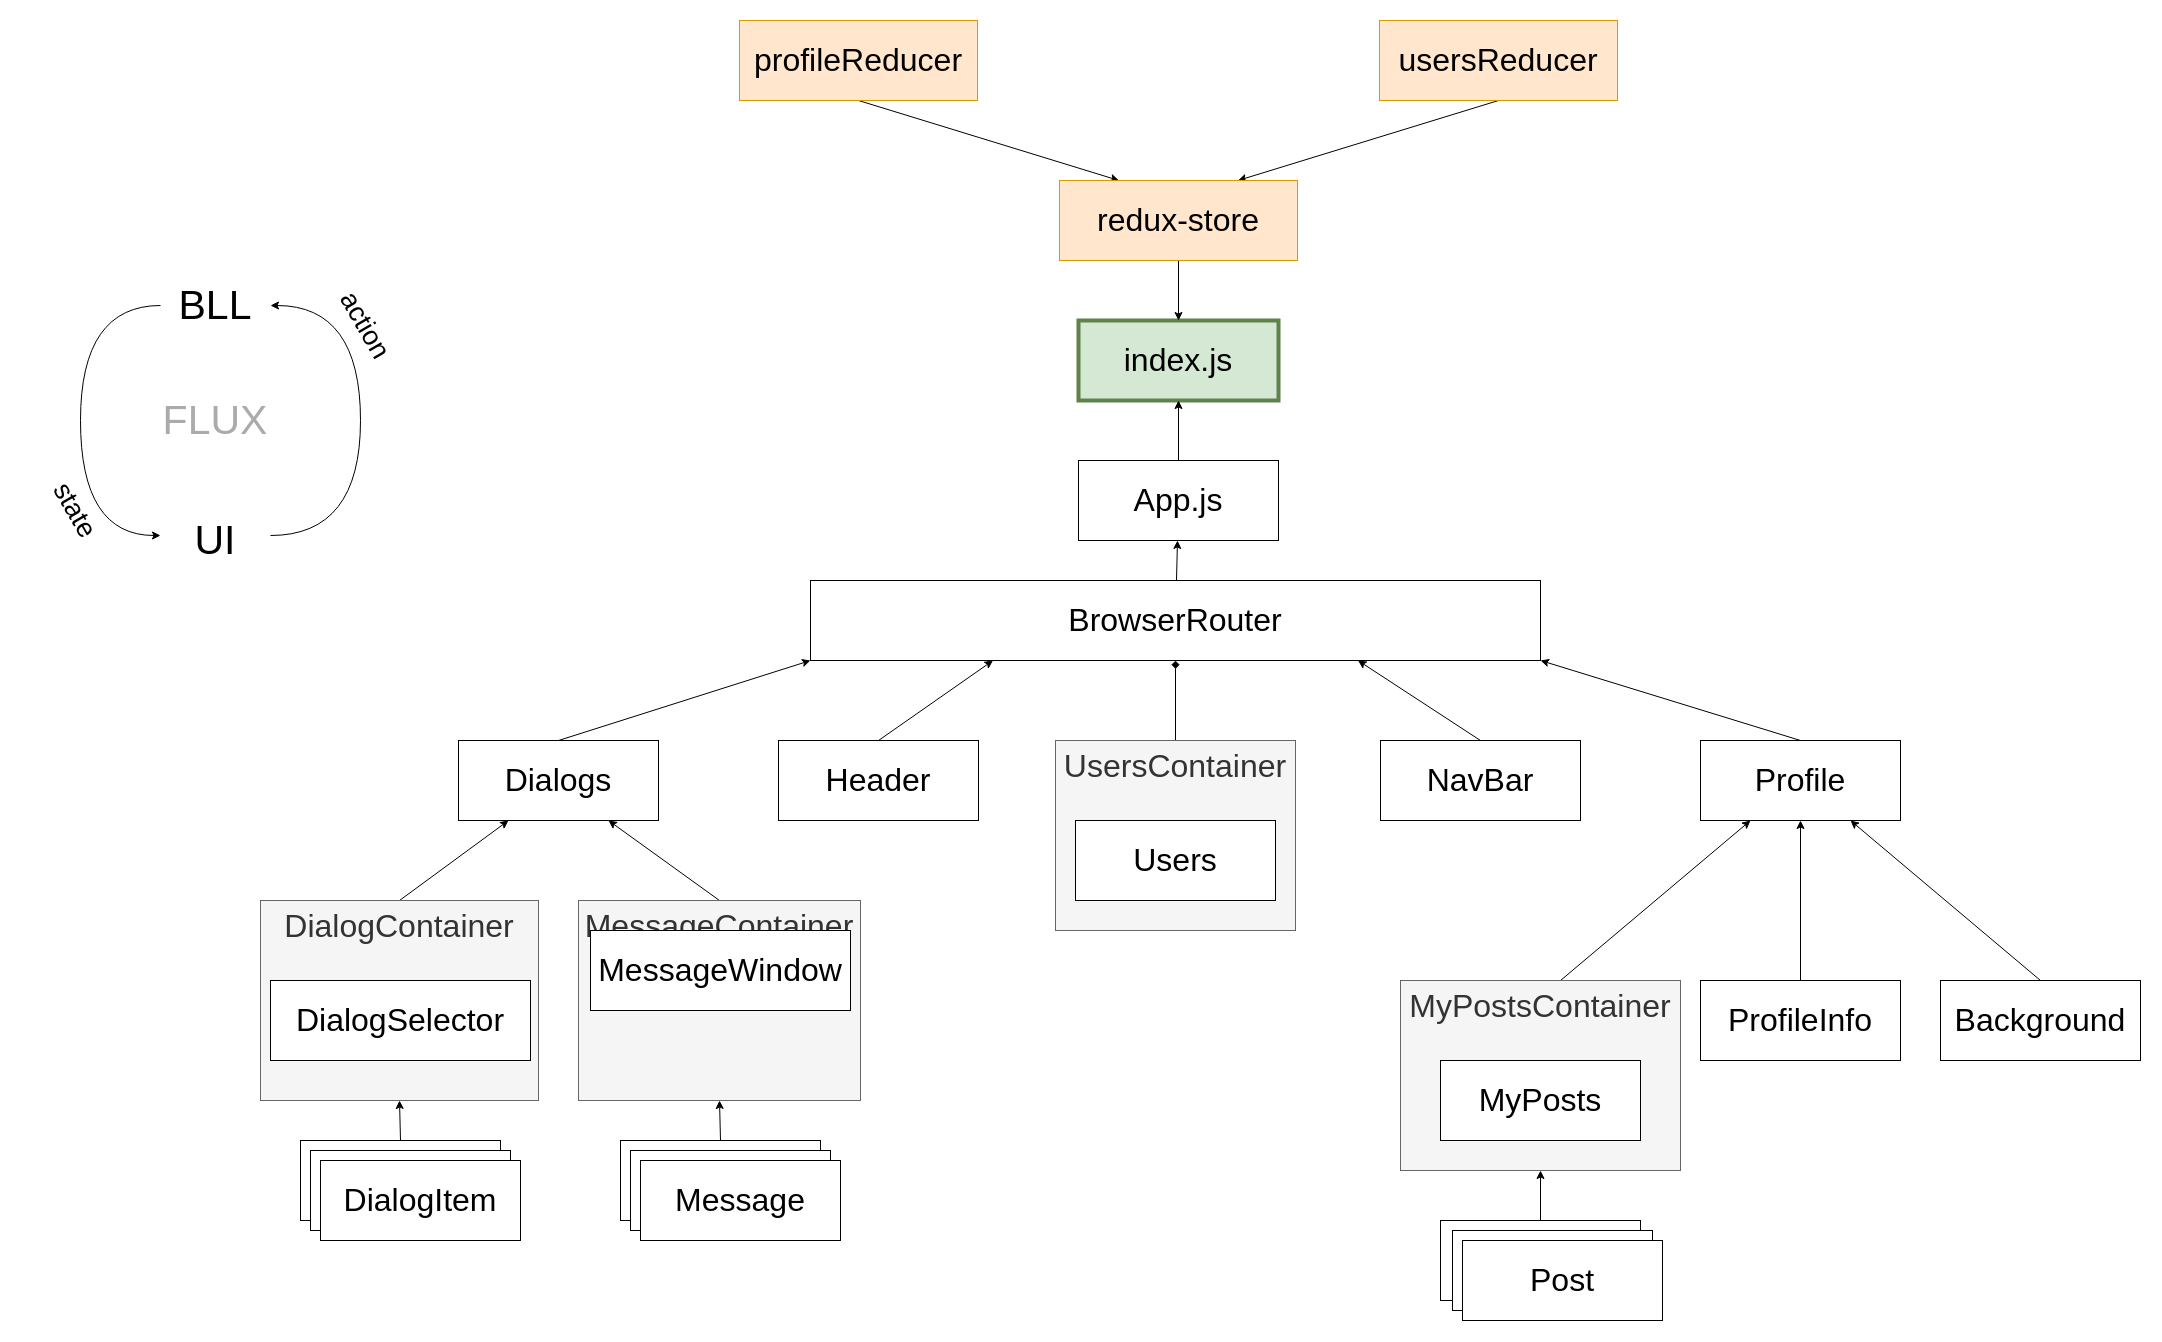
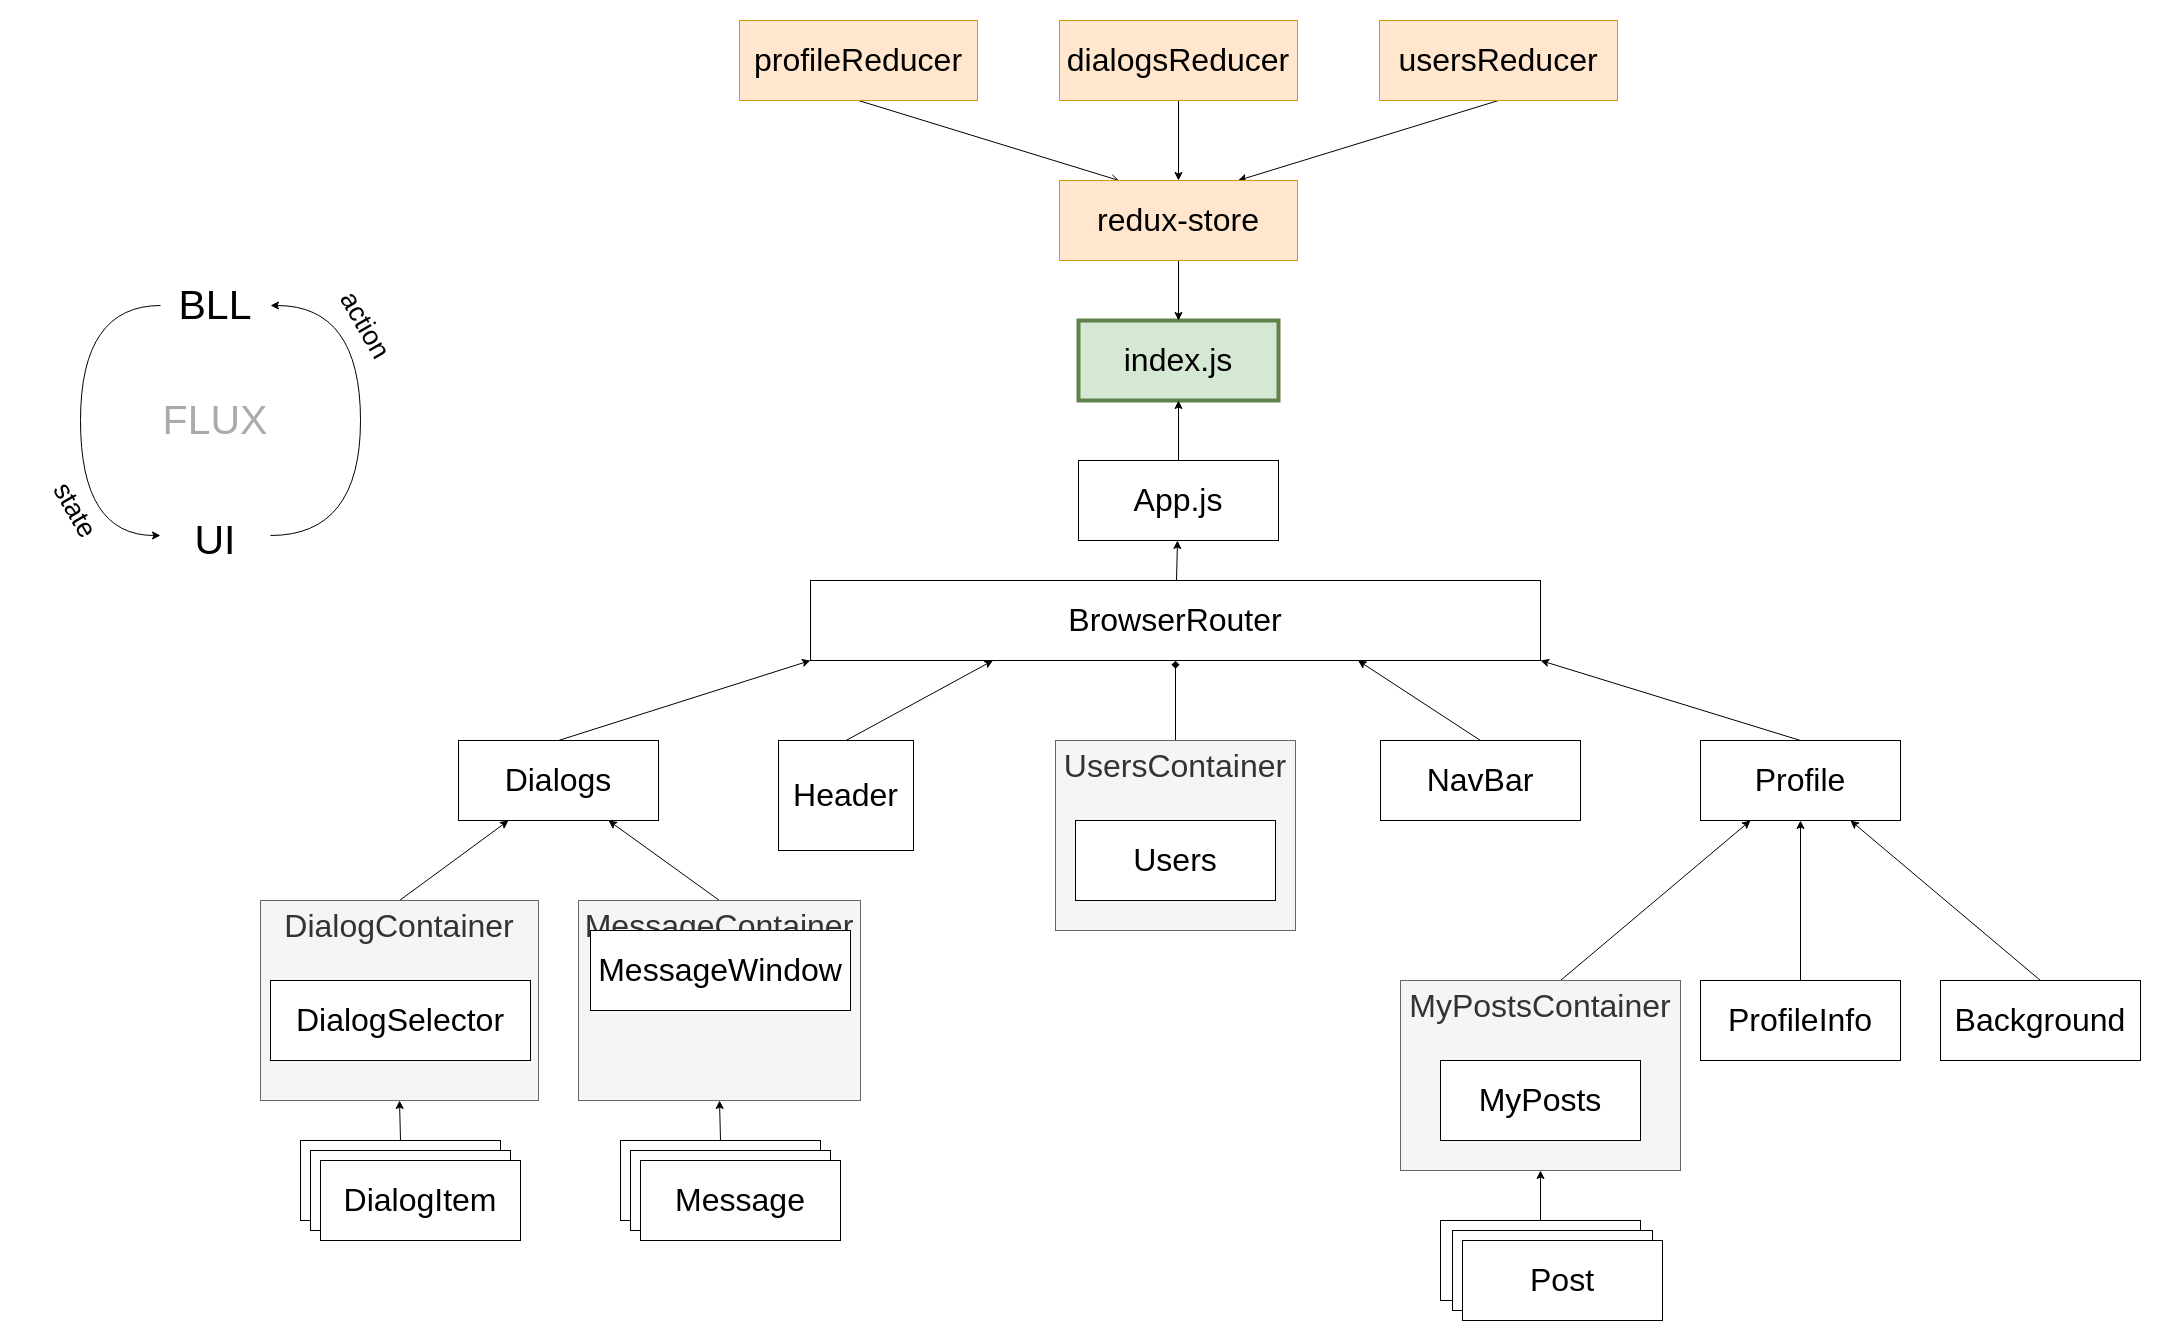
none -> (1179, 61)
none -> (1179, 137)
(1111, 178) -> (1113, 179)
(879, 781) -> (846, 796)
